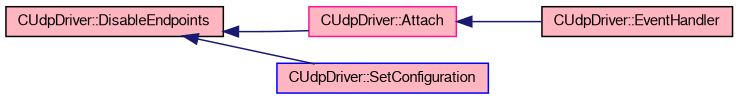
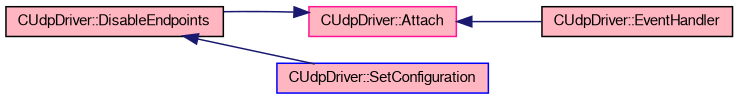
(274, 31) -> (259, 12)
